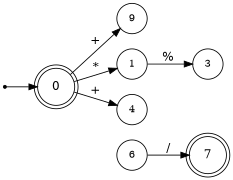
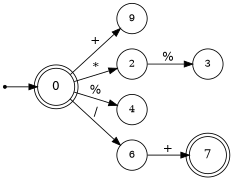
(132, 64) -> (132, 64)
(96, 91) -> (96, 91)
none -> (92, 119)
(168, 149) -> (168, 149)
